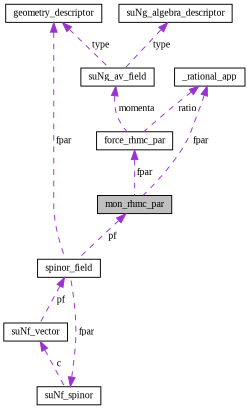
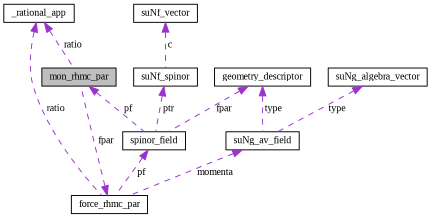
(176, 13) -> (378, 77)
(200, 141) -> (72, 45)
(50, 305) -> (129, 177)
(86, 332) -> (167, 109)
